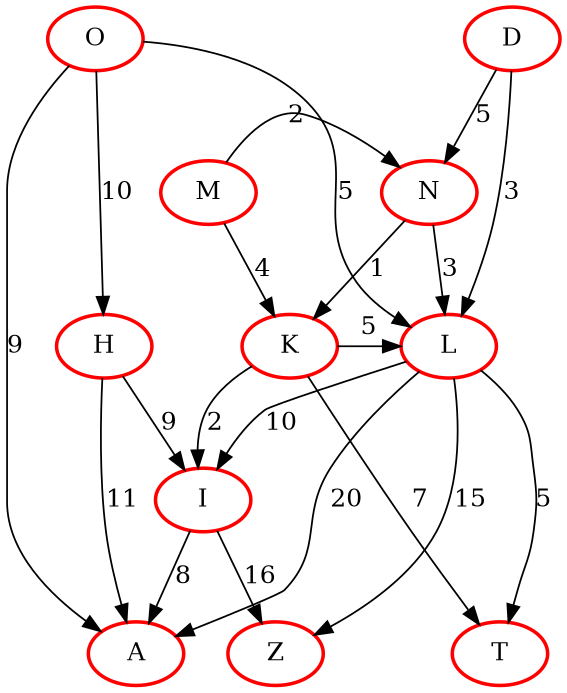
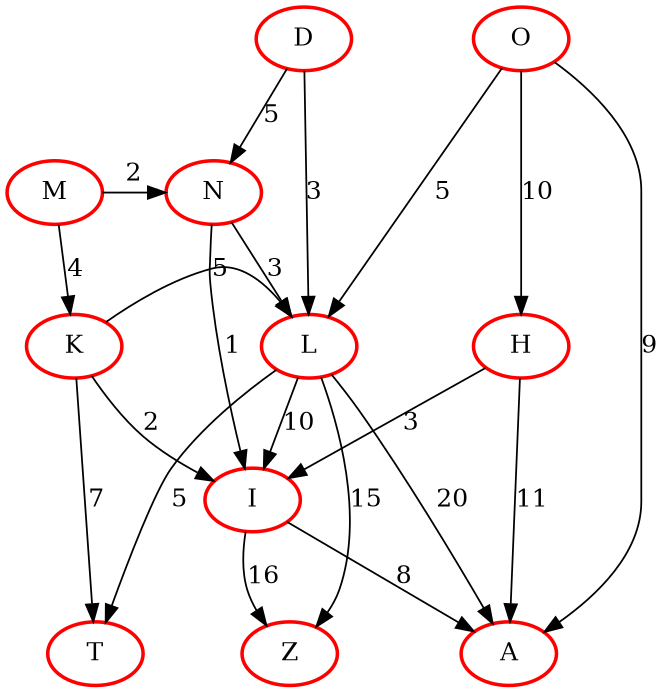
(365, 263) -> (218, 339)
(170, 423) -> (412, 423)
